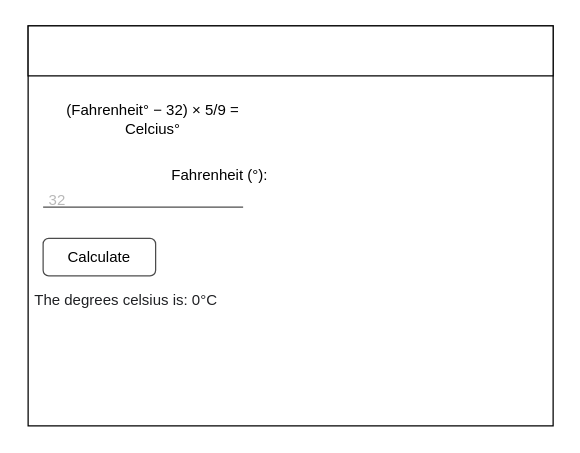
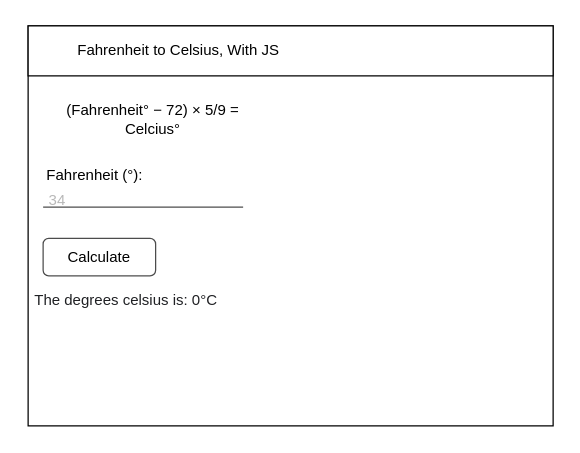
none -> (178, 51)
(153, 119) -> (153, 119)
(219, 176) -> (94, 176)
(58, 201) -> (58, 201)
